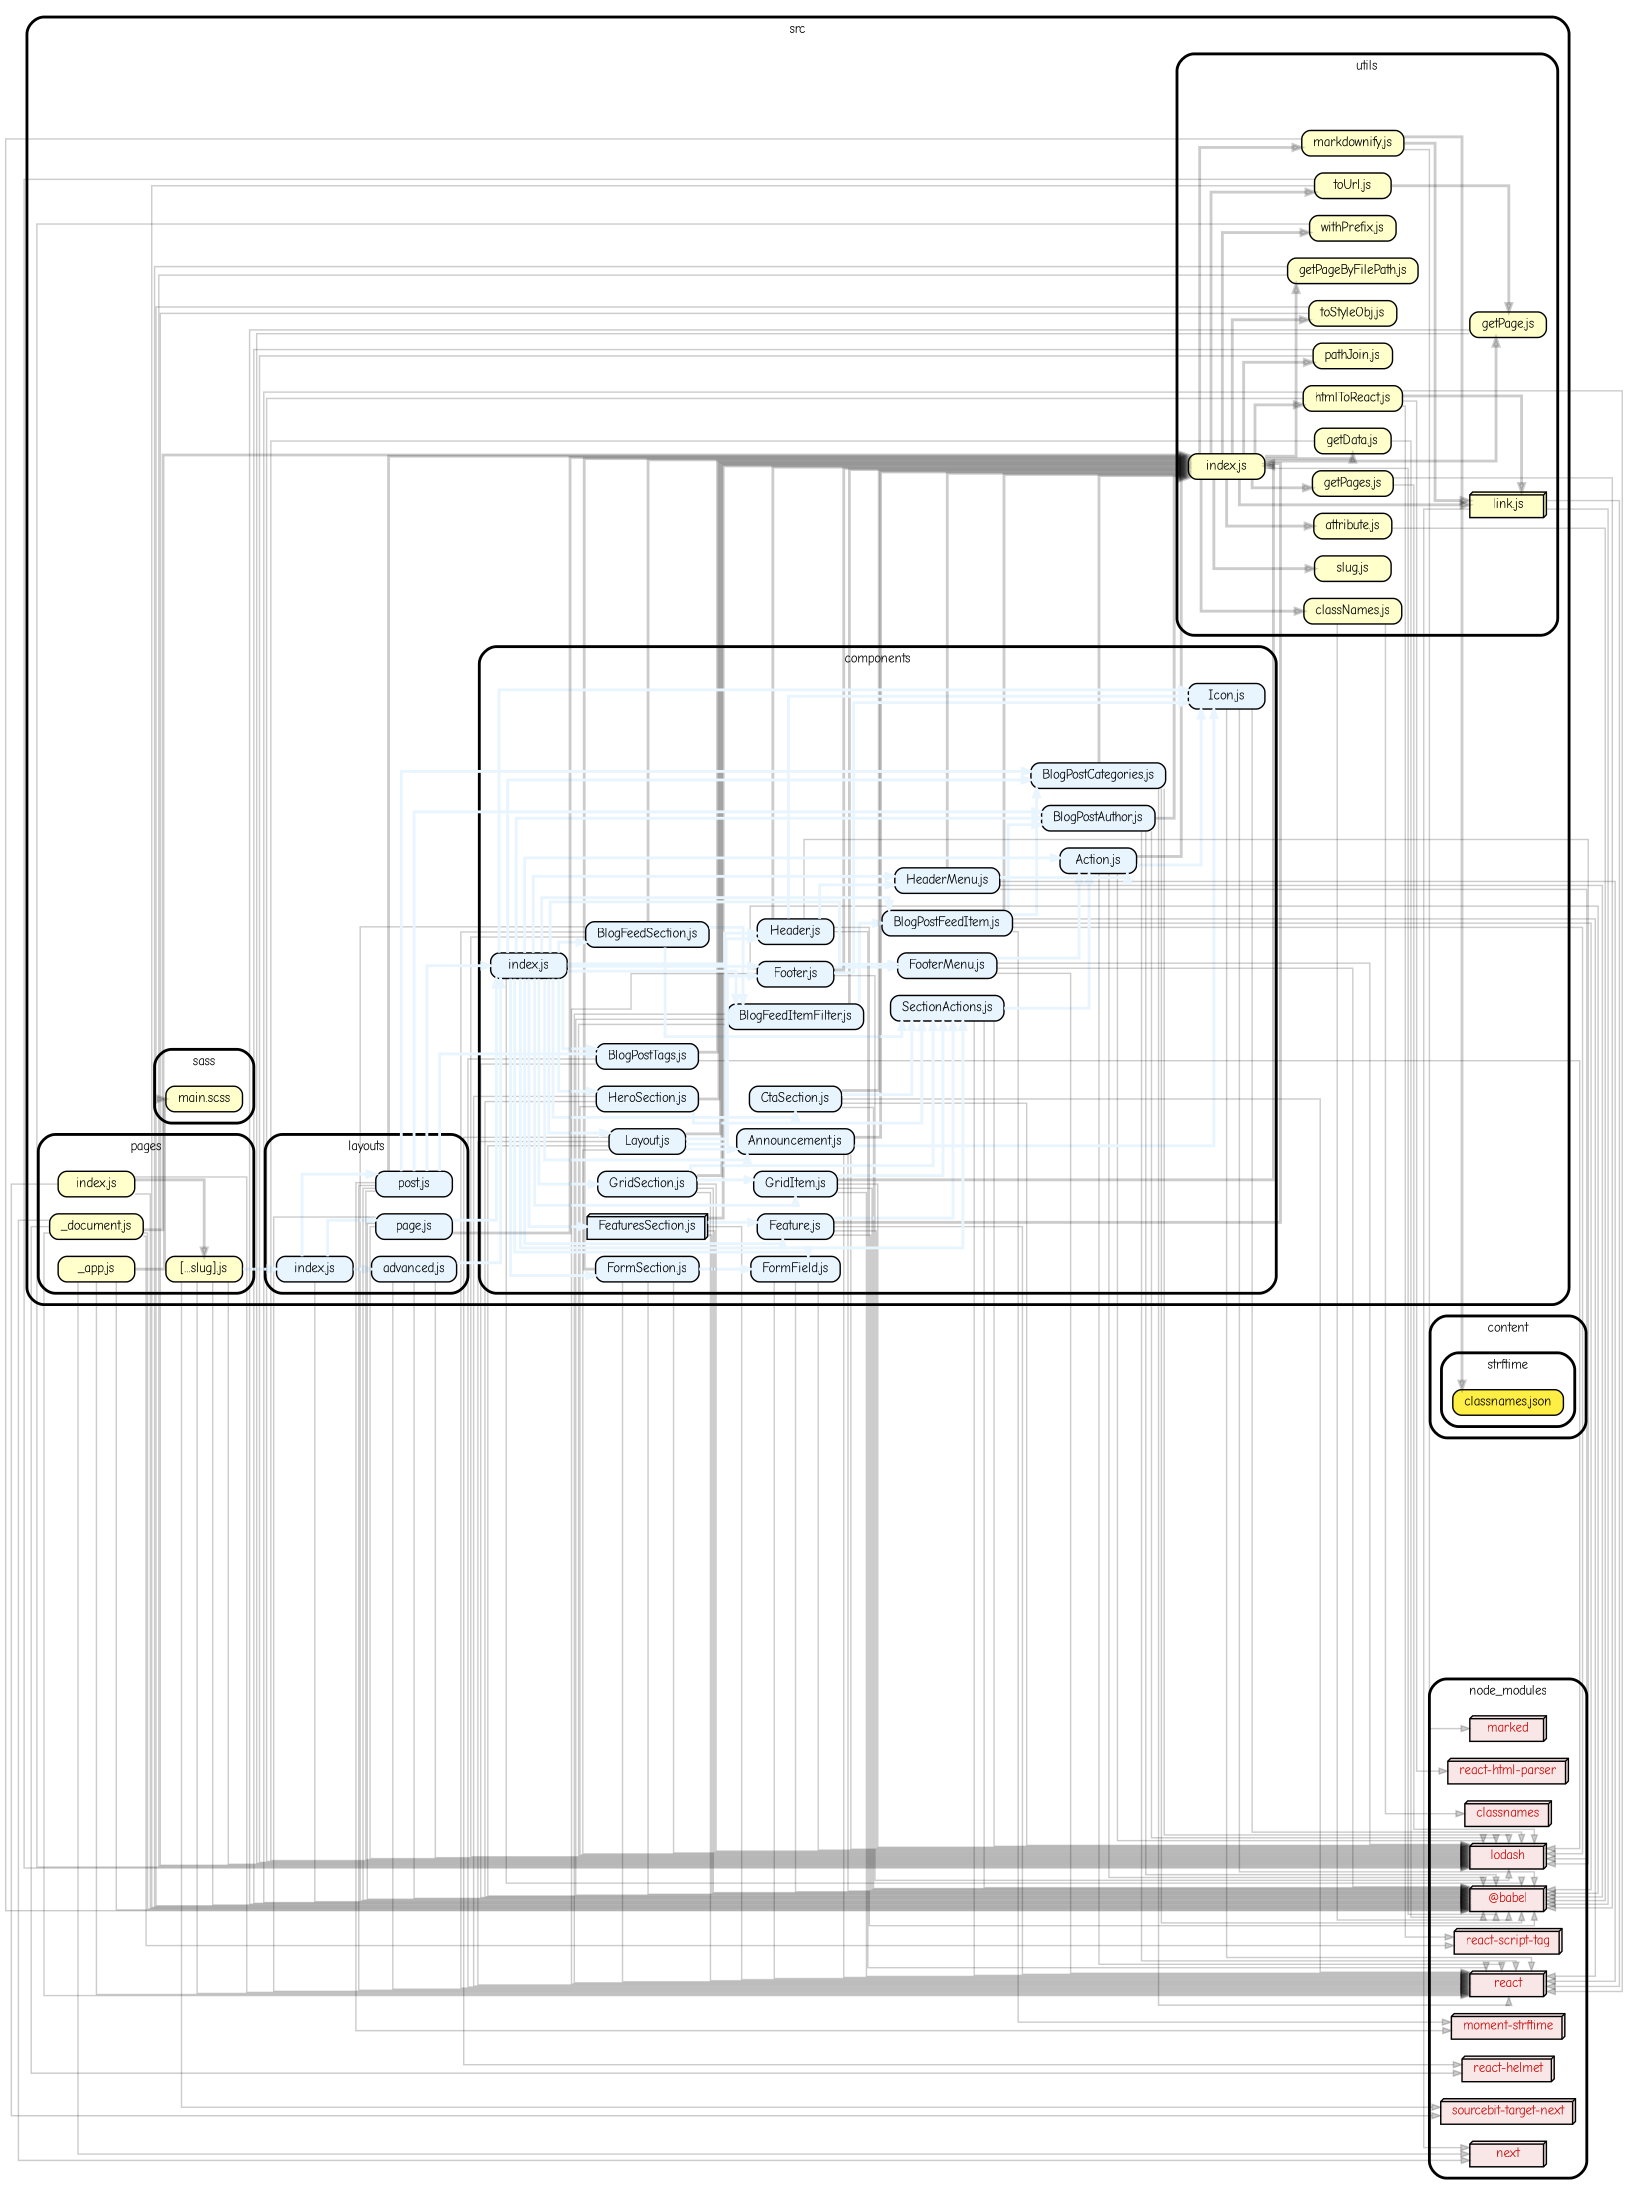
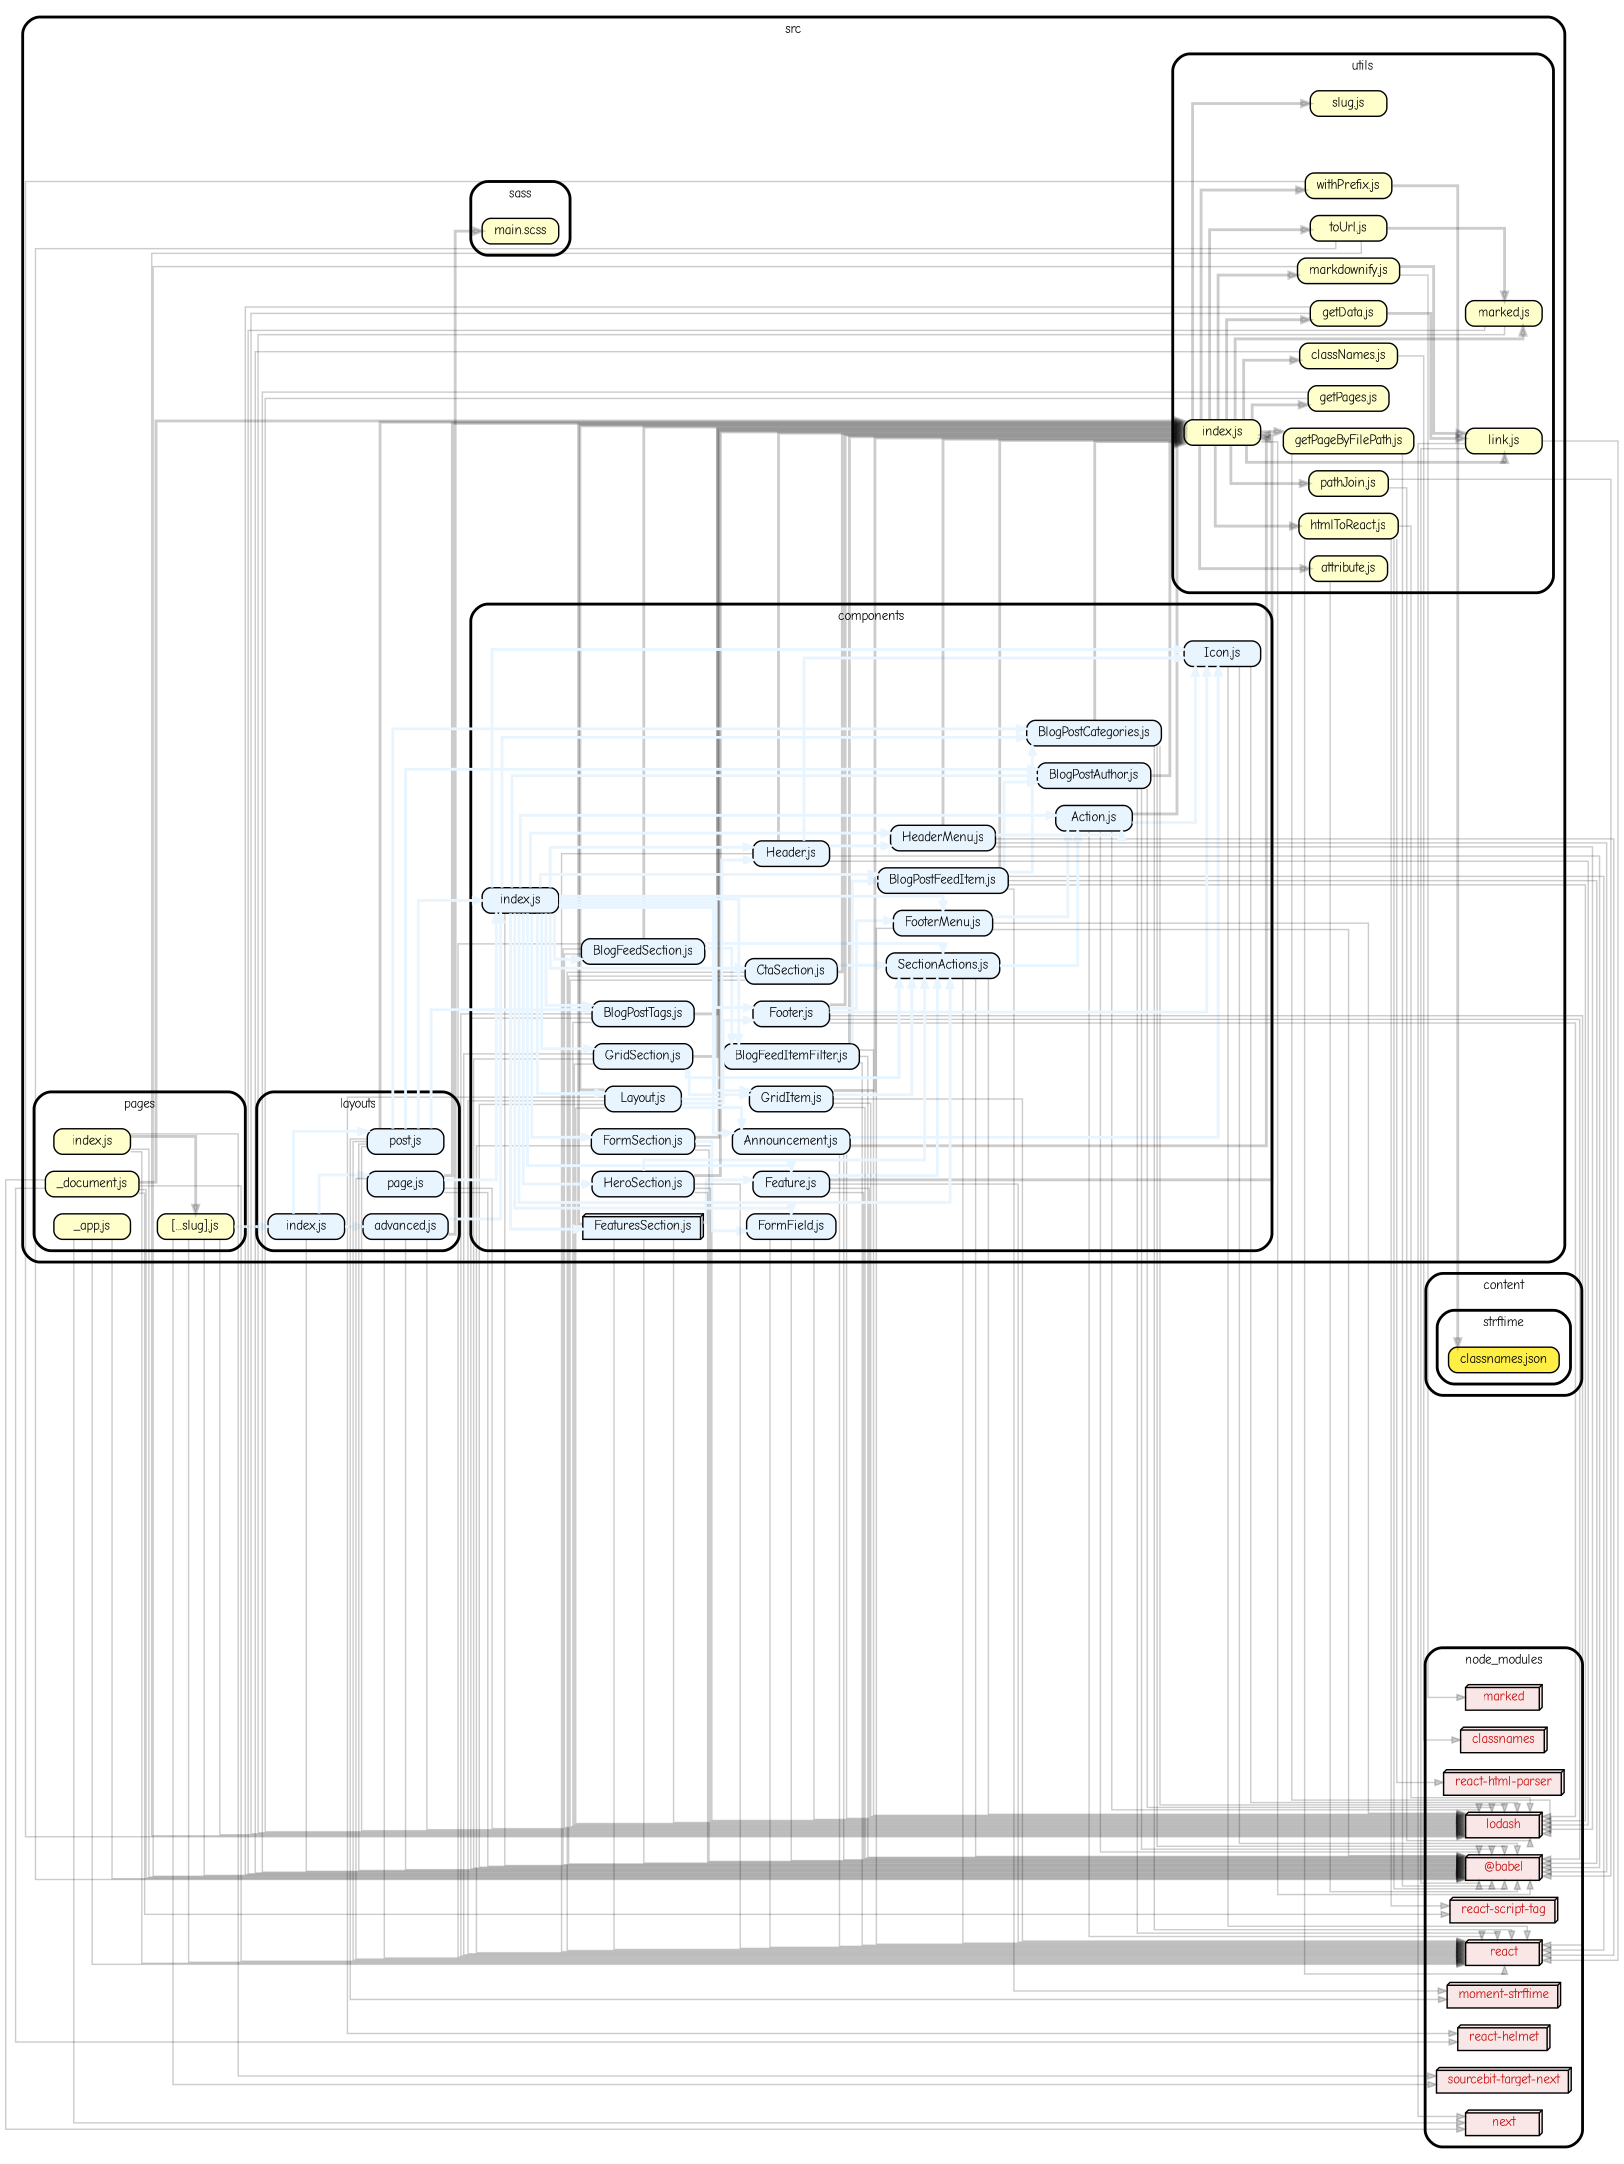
(1353, 313) -> none
(1508, 325) -> (1504, 313)
(1522, 401) -> (1431, 367)
(1508, 505) -> (1504, 441)
(1462, 730) -> (1458, 729)
(164, 1199) -> (455, 727)
